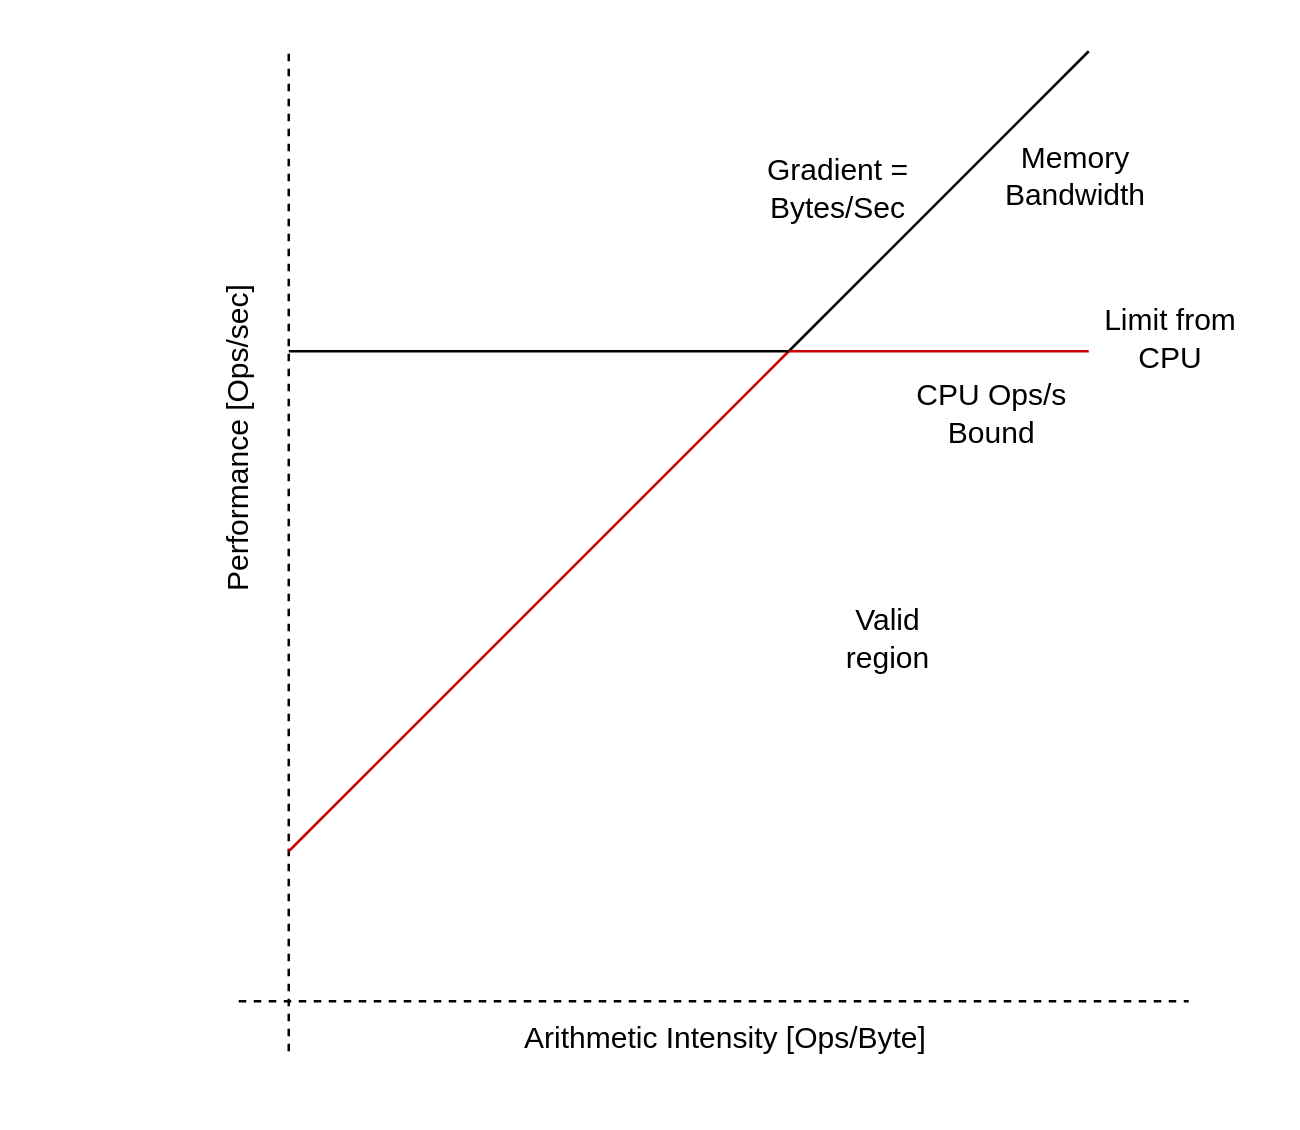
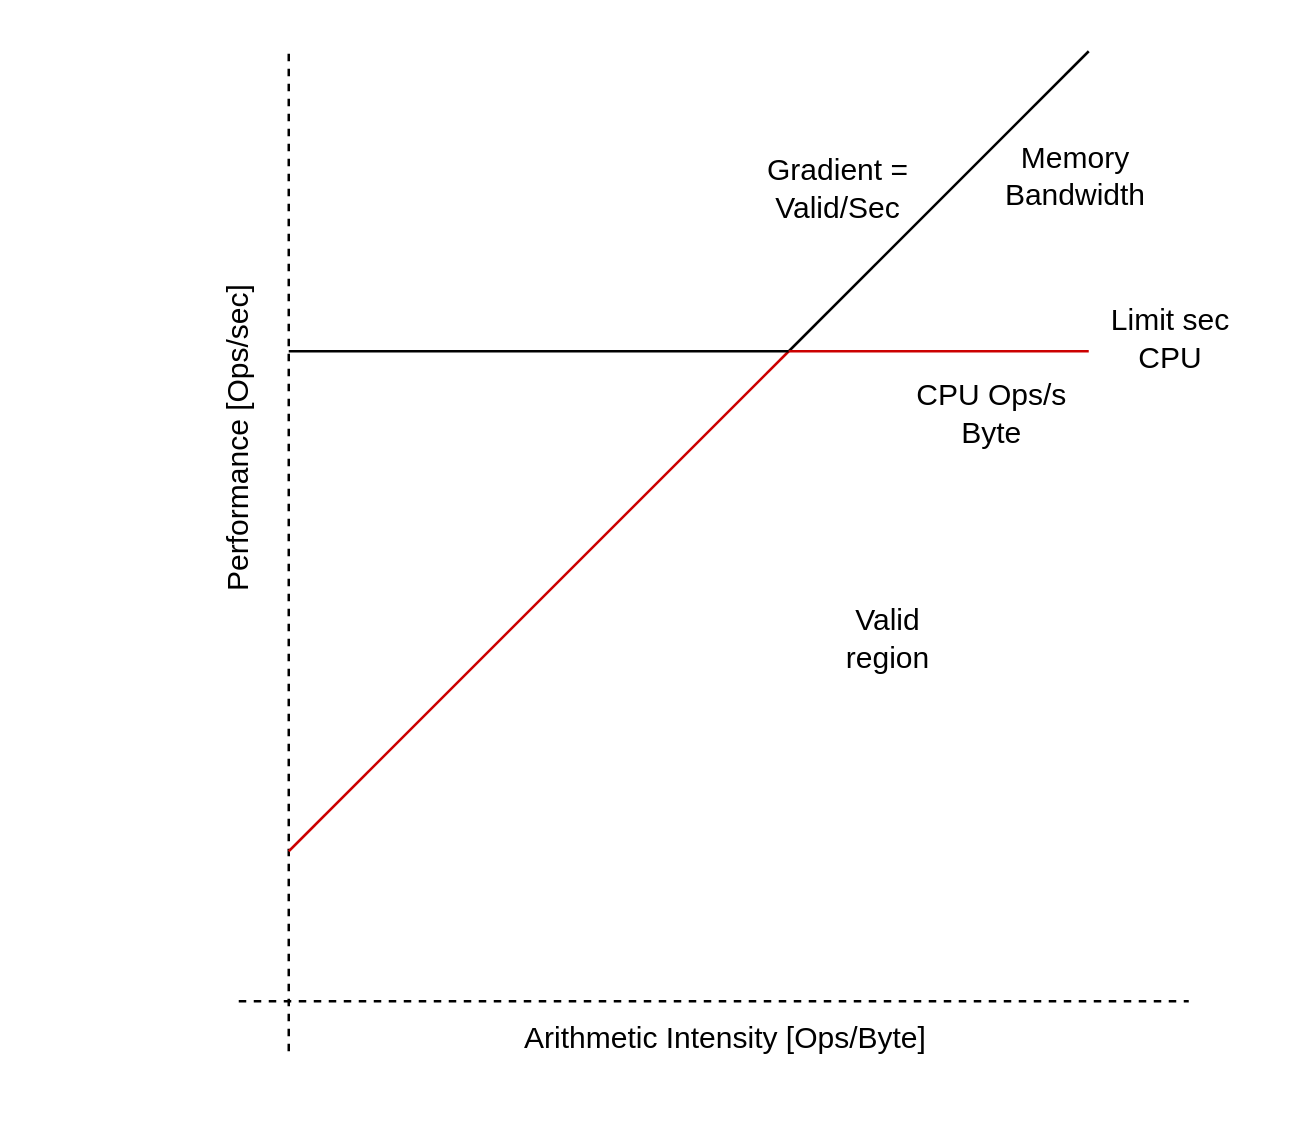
(839, 189) -> (839, 189)
(1171, 339) -> (1171, 339)
(993, 414) -> (993, 414)
